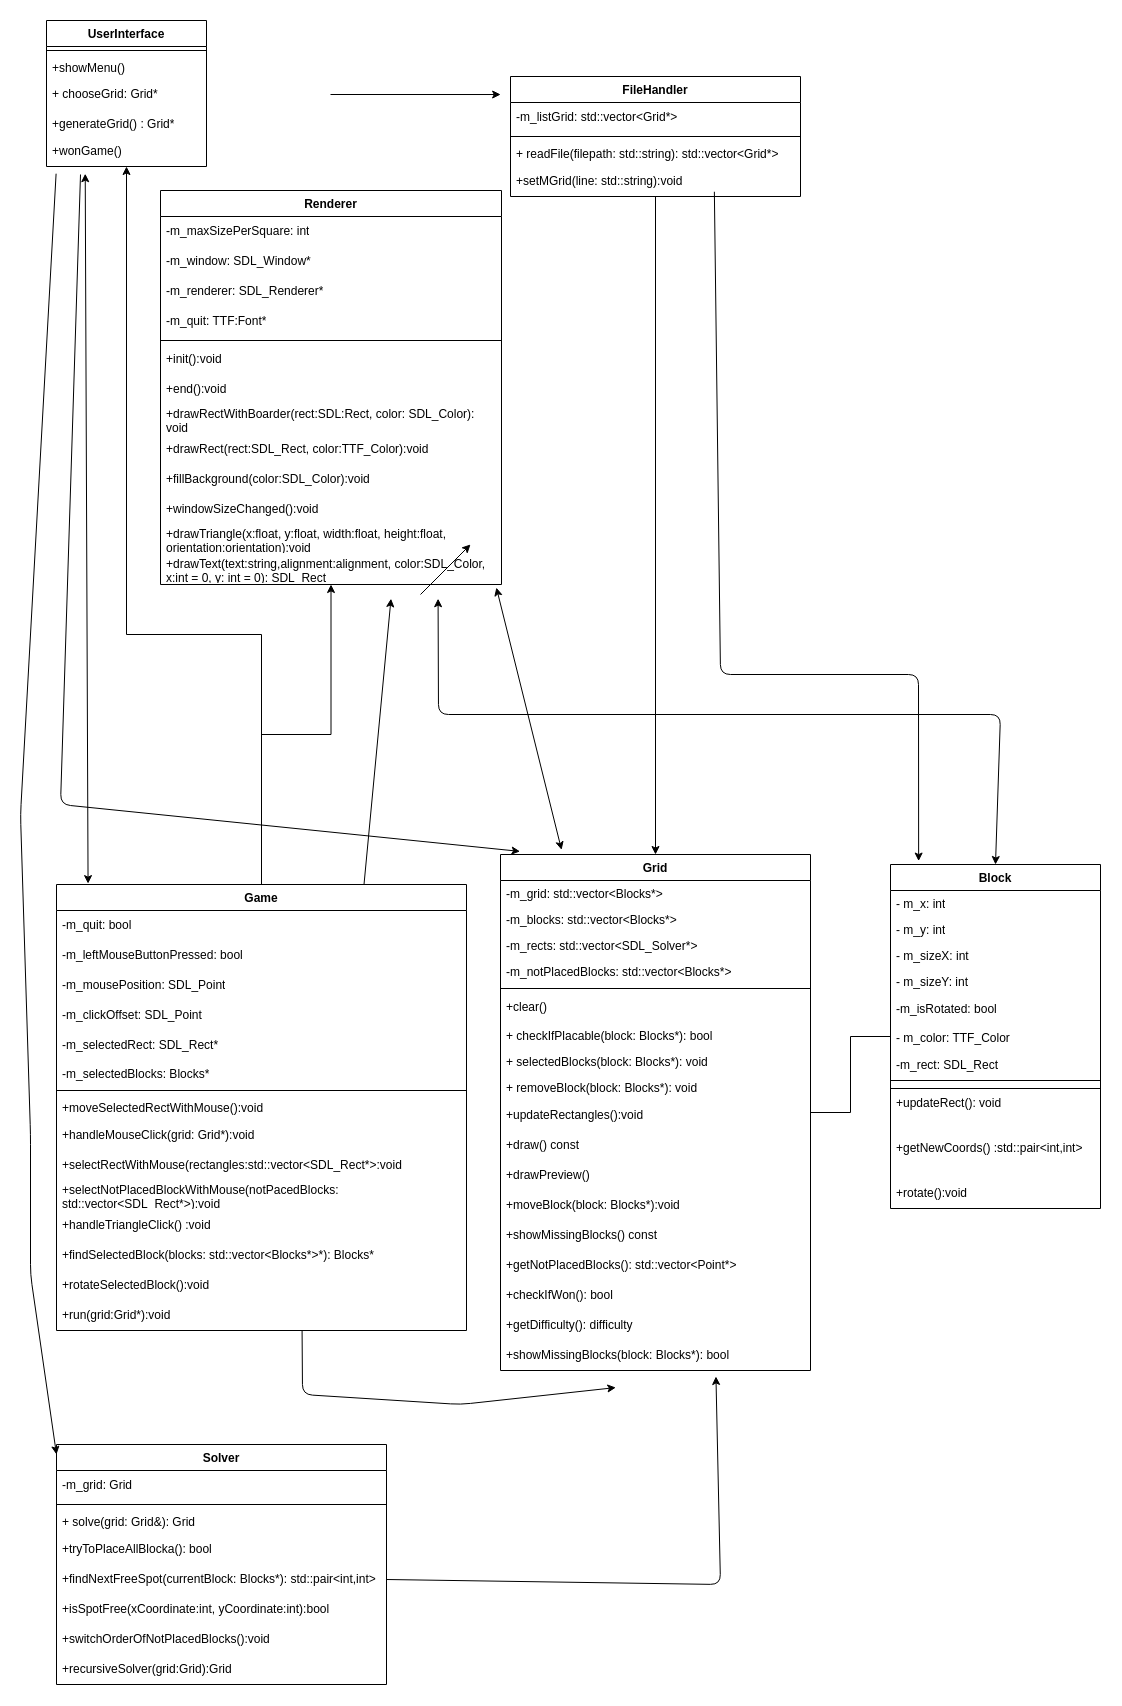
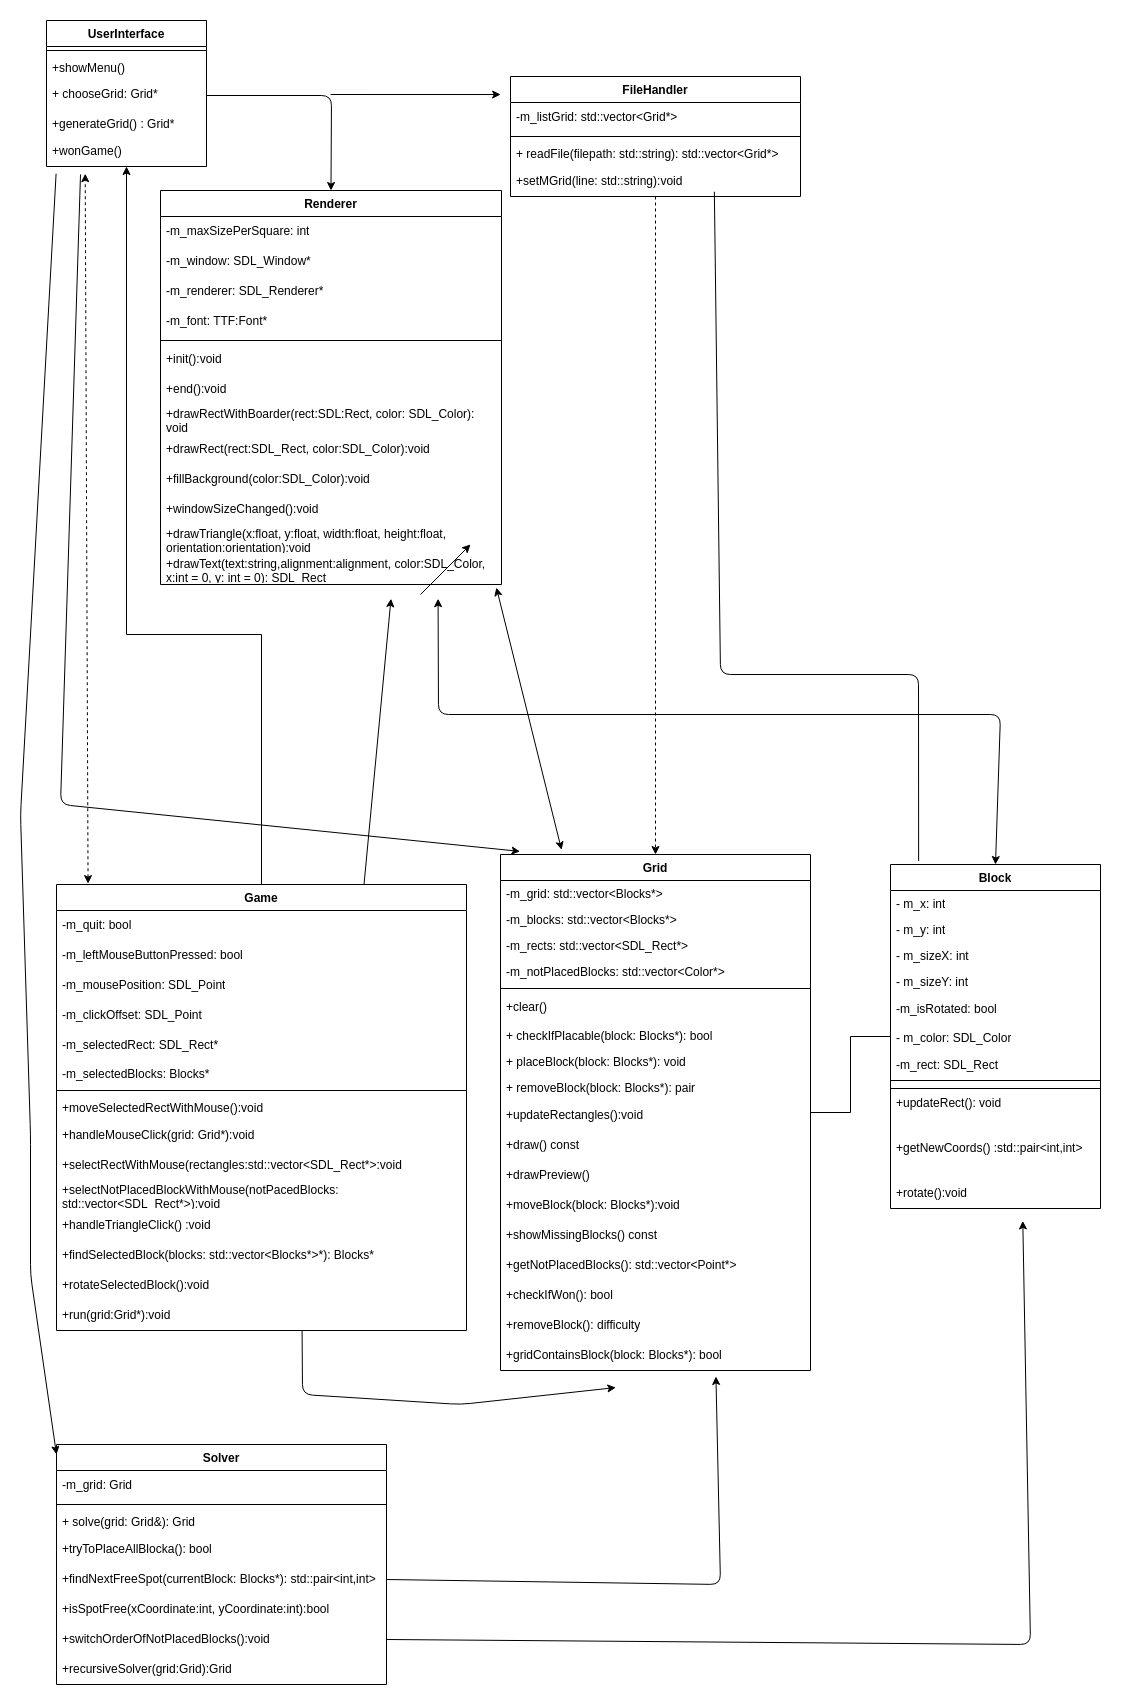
none -> (309, 96)
(221, 322) -> (222, 322)
(309, 450) -> (309, 450)
(656, 522) -> (656, 522)
(87, 528) -> (87, 528)
(331, 697) -> none
(919, 853) -> (919, 856)
(613, 947) -> (608, 947)
(630, 973) -> (627, 973)
(956, 1039) -> (956, 1039)
(619, 1063) -> (605, 1063)
(610, 1089) -> (610, 1089)
(588, 1326) -> (585, 1326)
(625, 1356) -> (625, 1356)
none -> (913, 1644)
